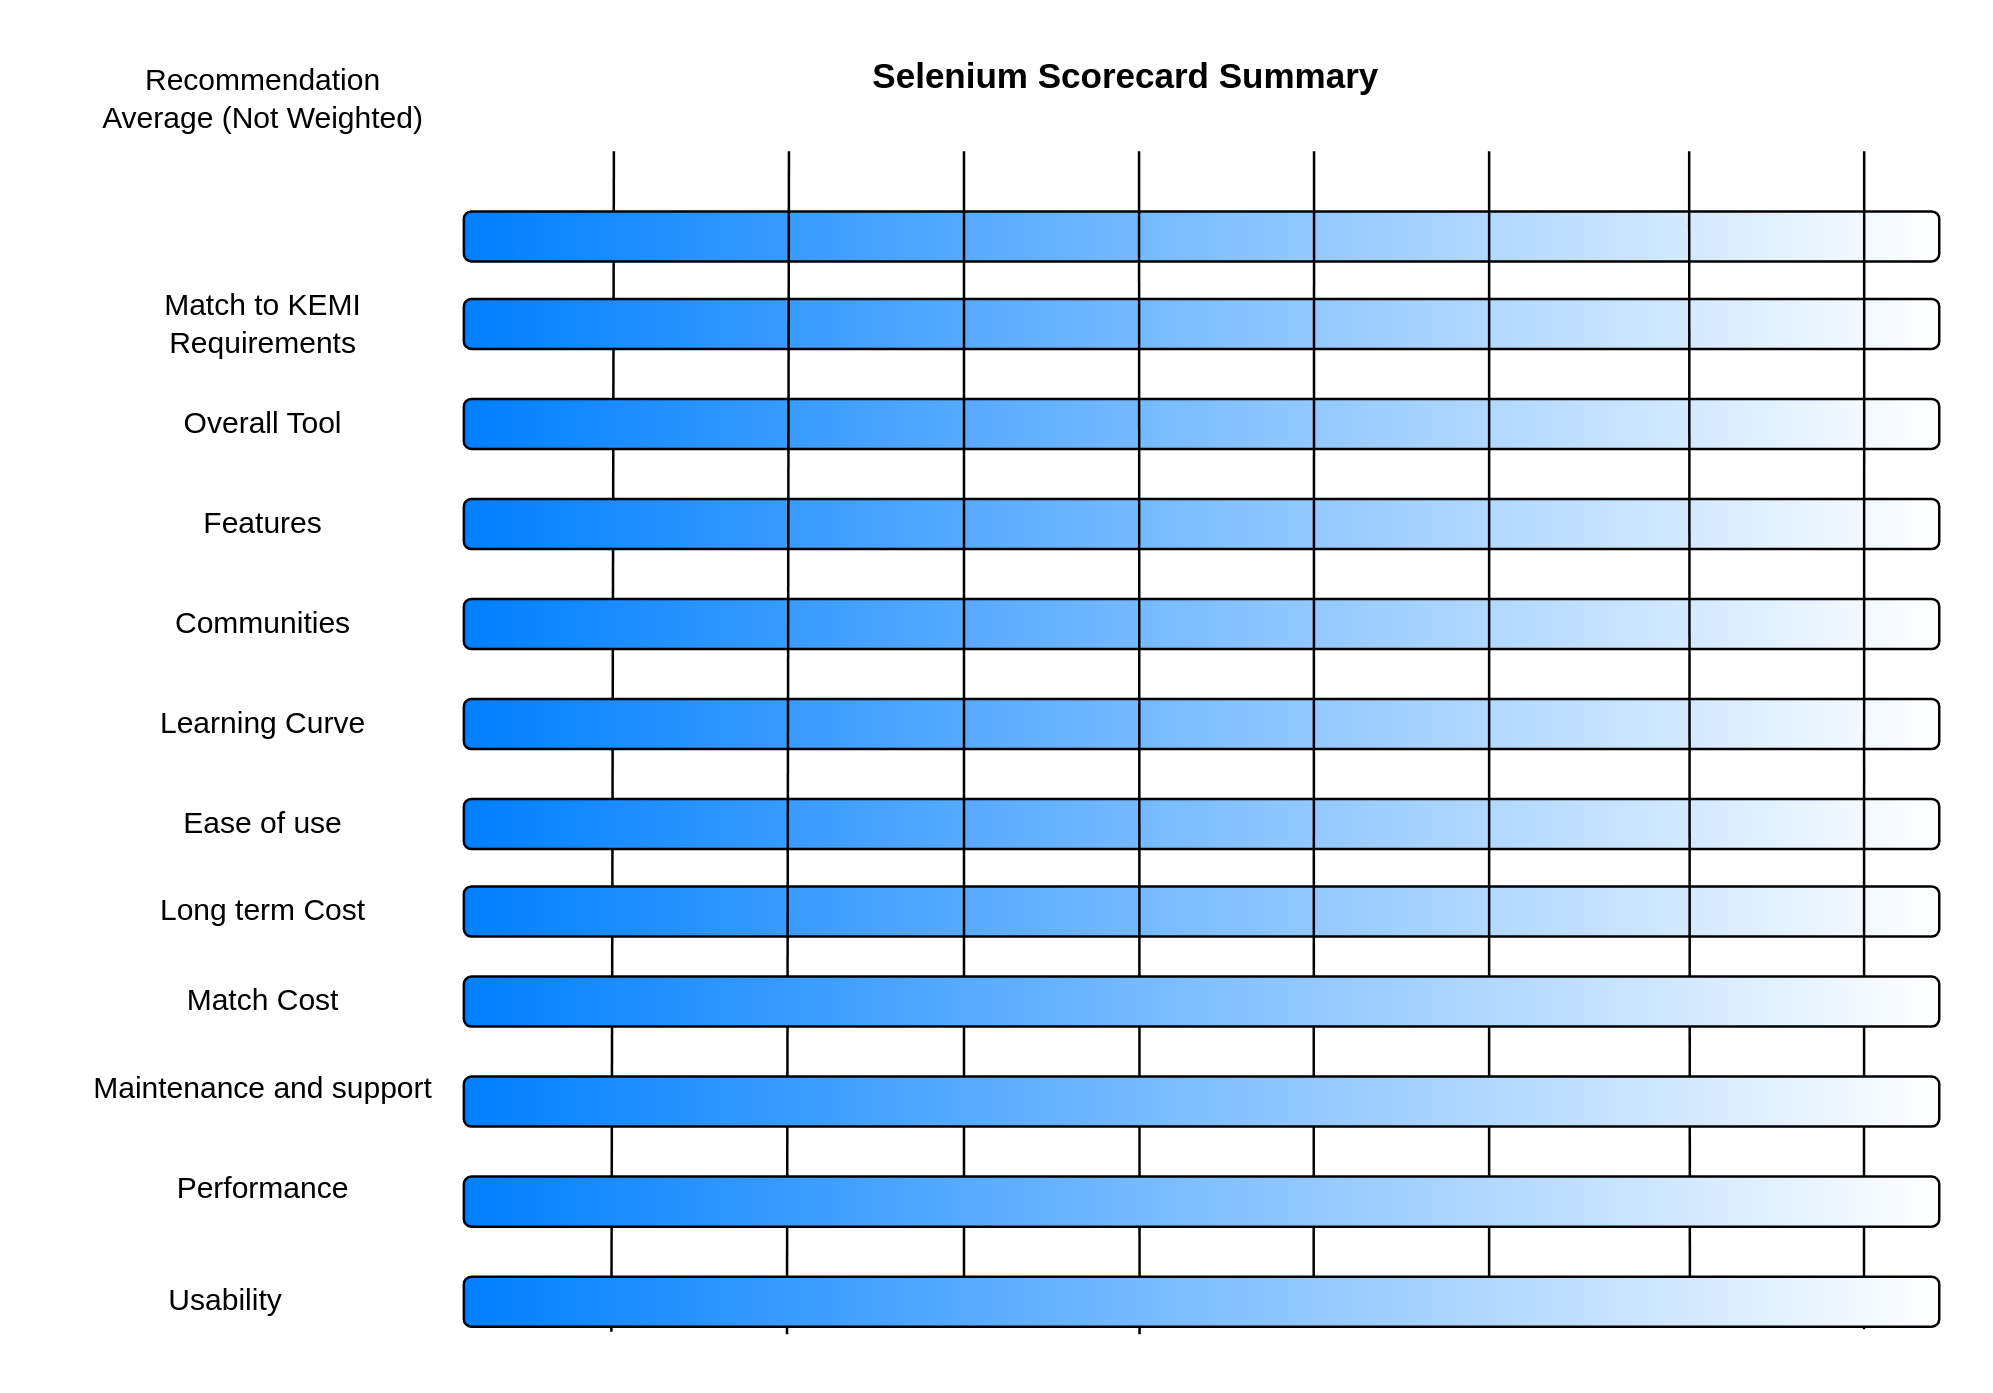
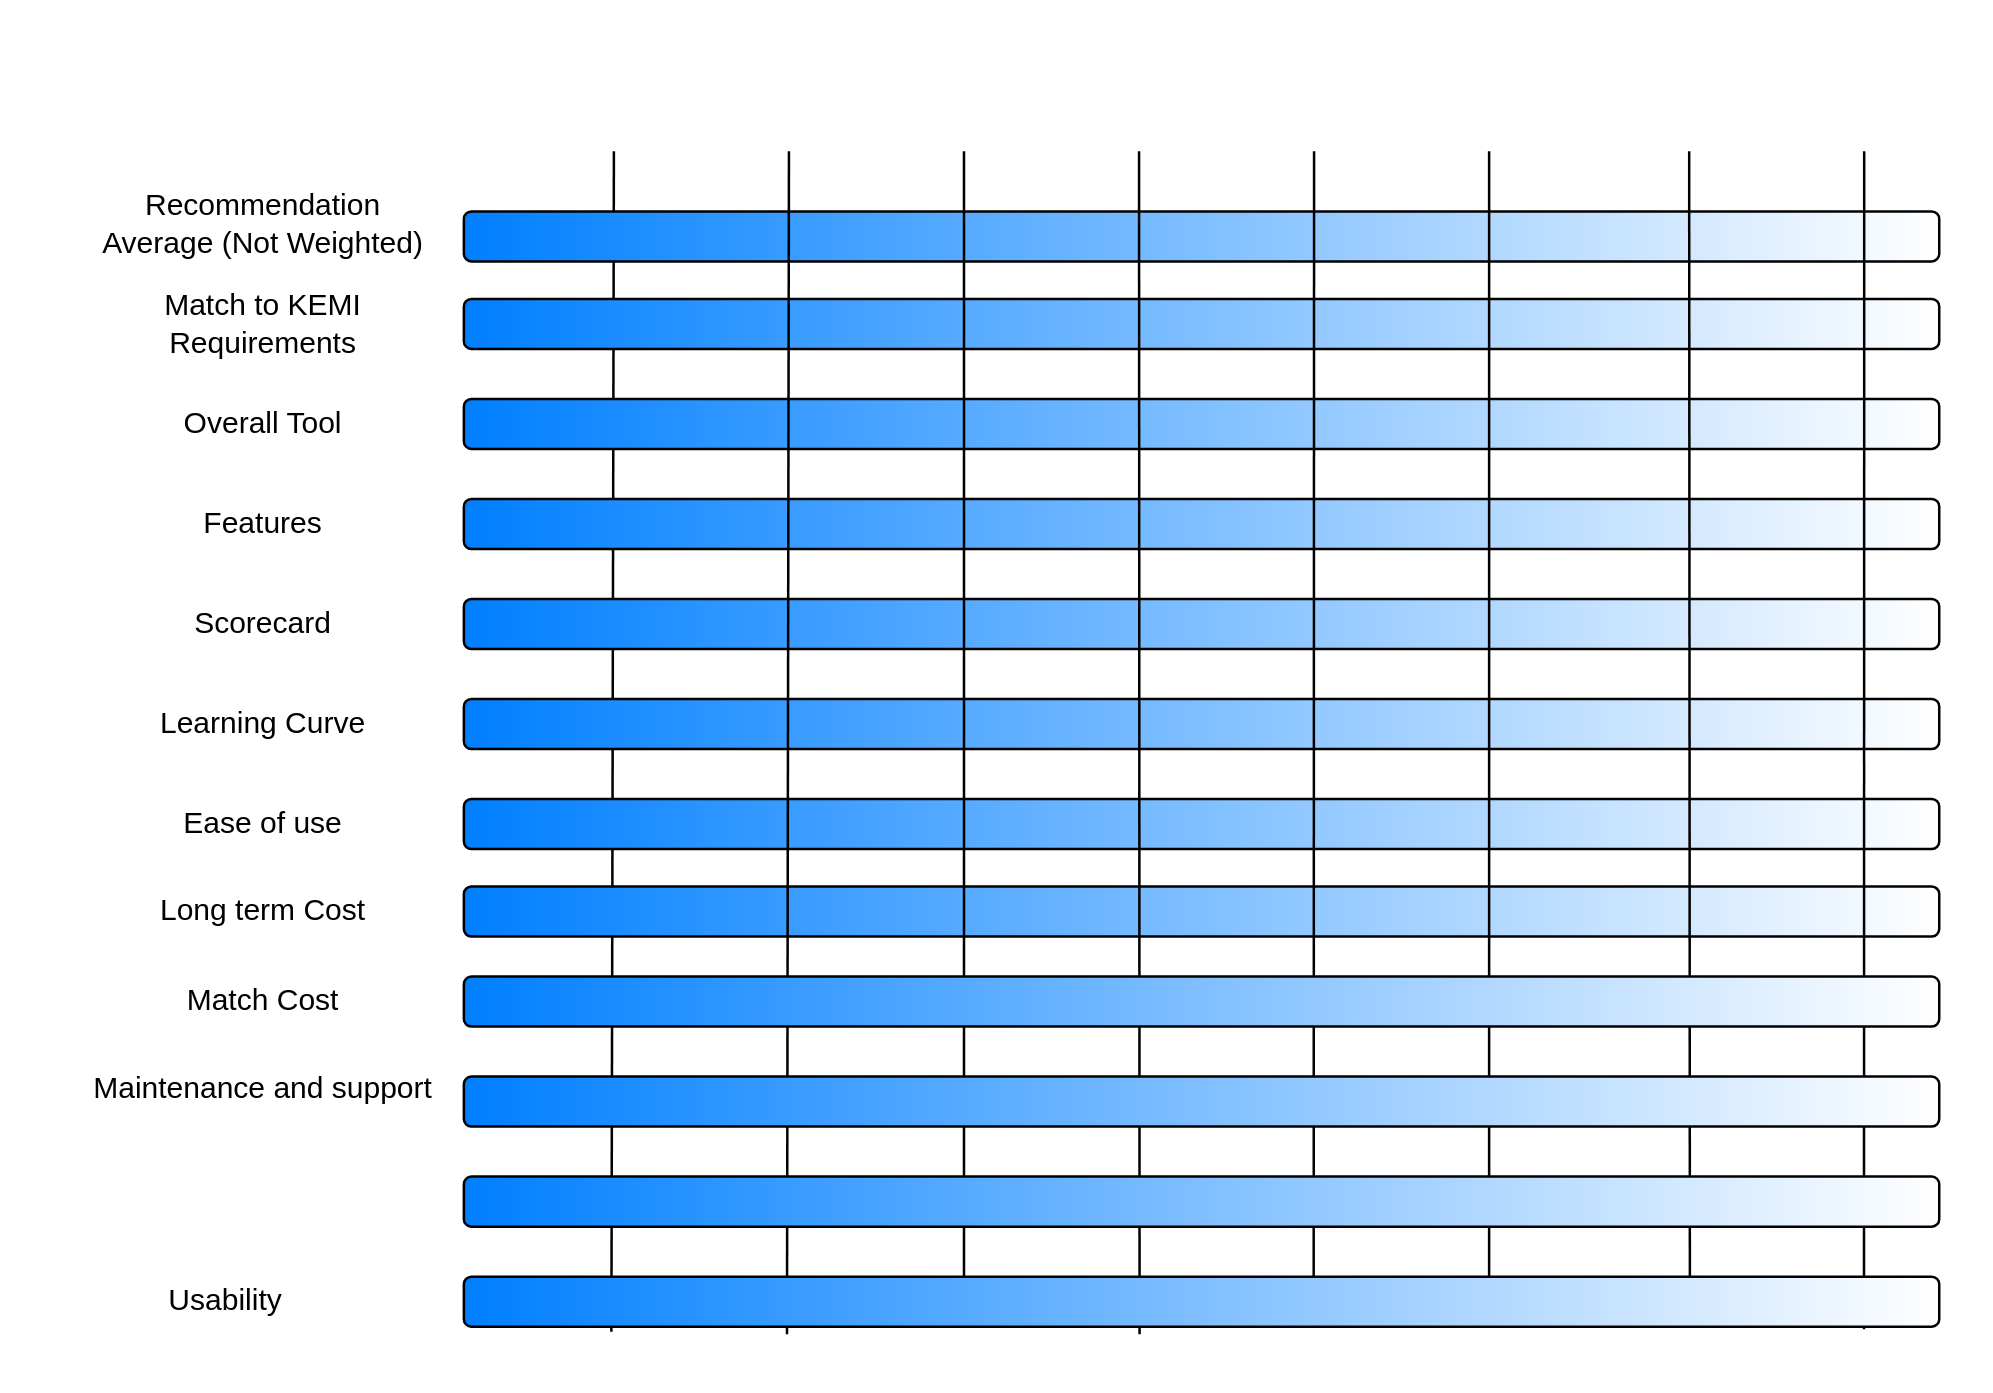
(1126, 76) -> none
(264, 99) -> (264, 224)
(264, 624) -> (264, 624)
(264, 1189) -> none
